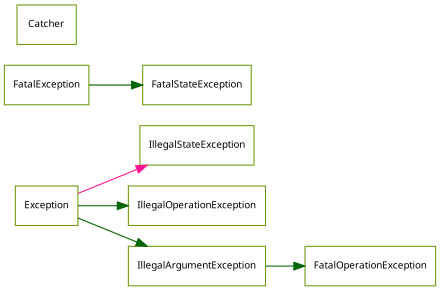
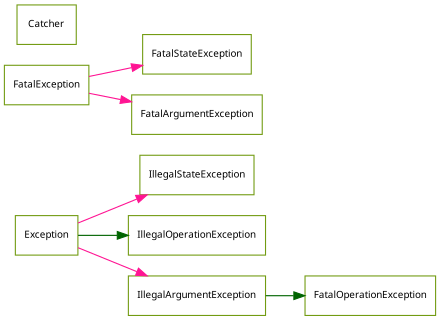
(110, 85) -> (110, 72)
none -> (197, 115)
(107, 230) -> (107, 260)
